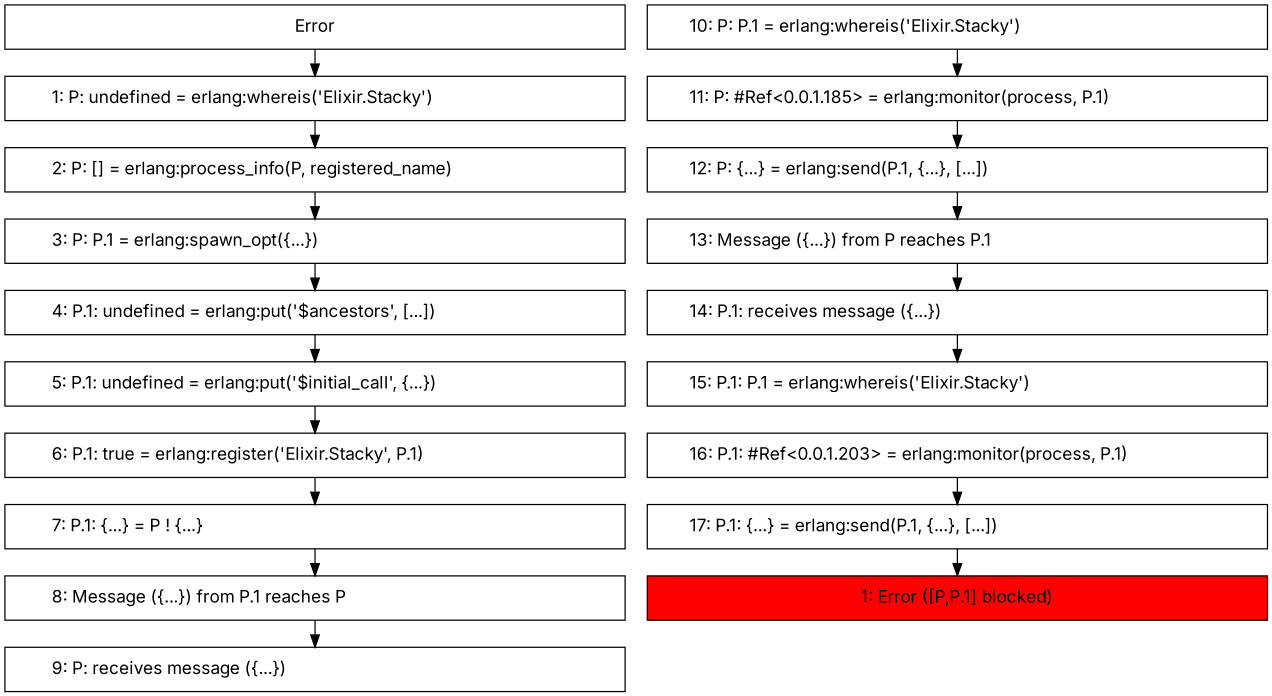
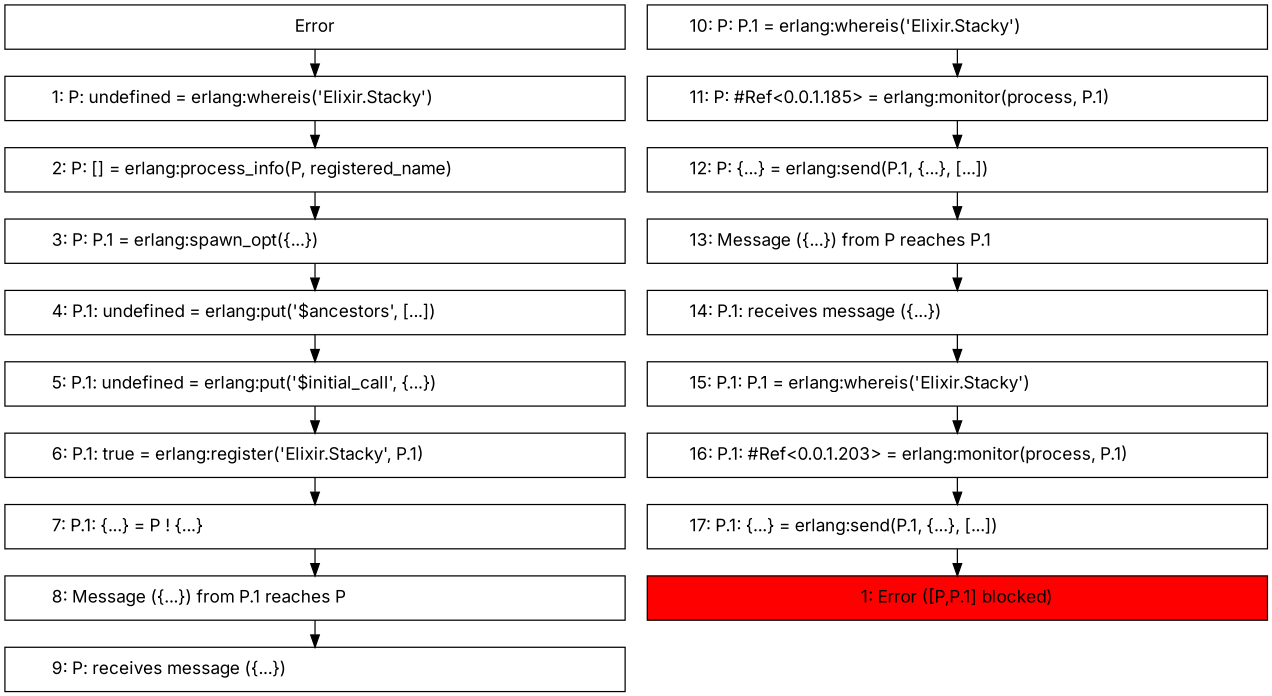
none -> (957, 413)
